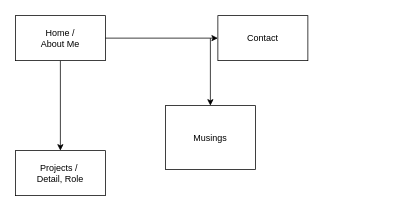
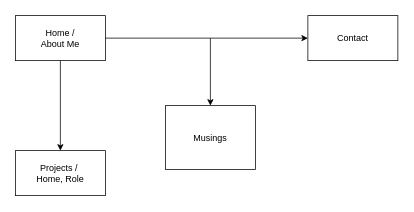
(263, 38) -> (353, 38)
(60, 173) -> (60, 173)
